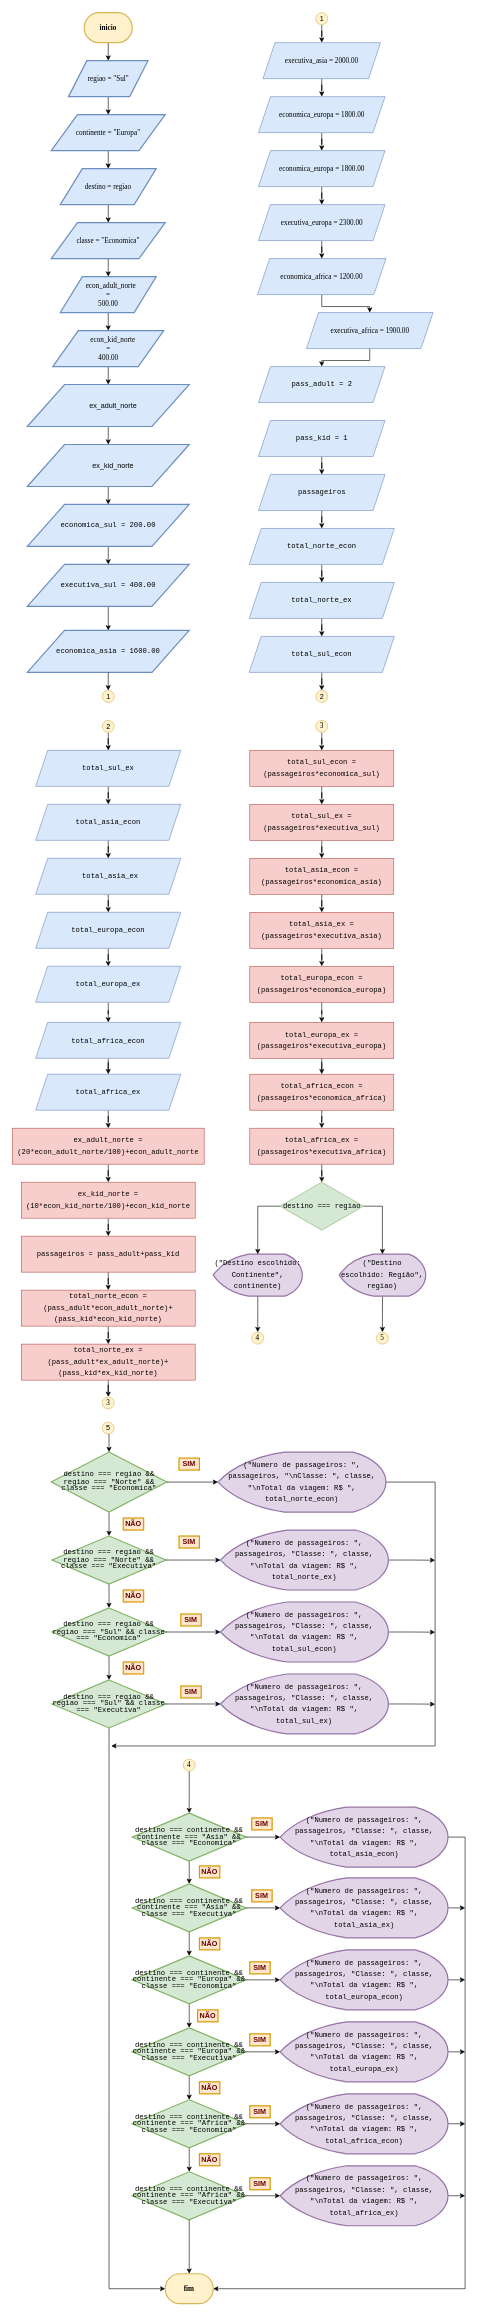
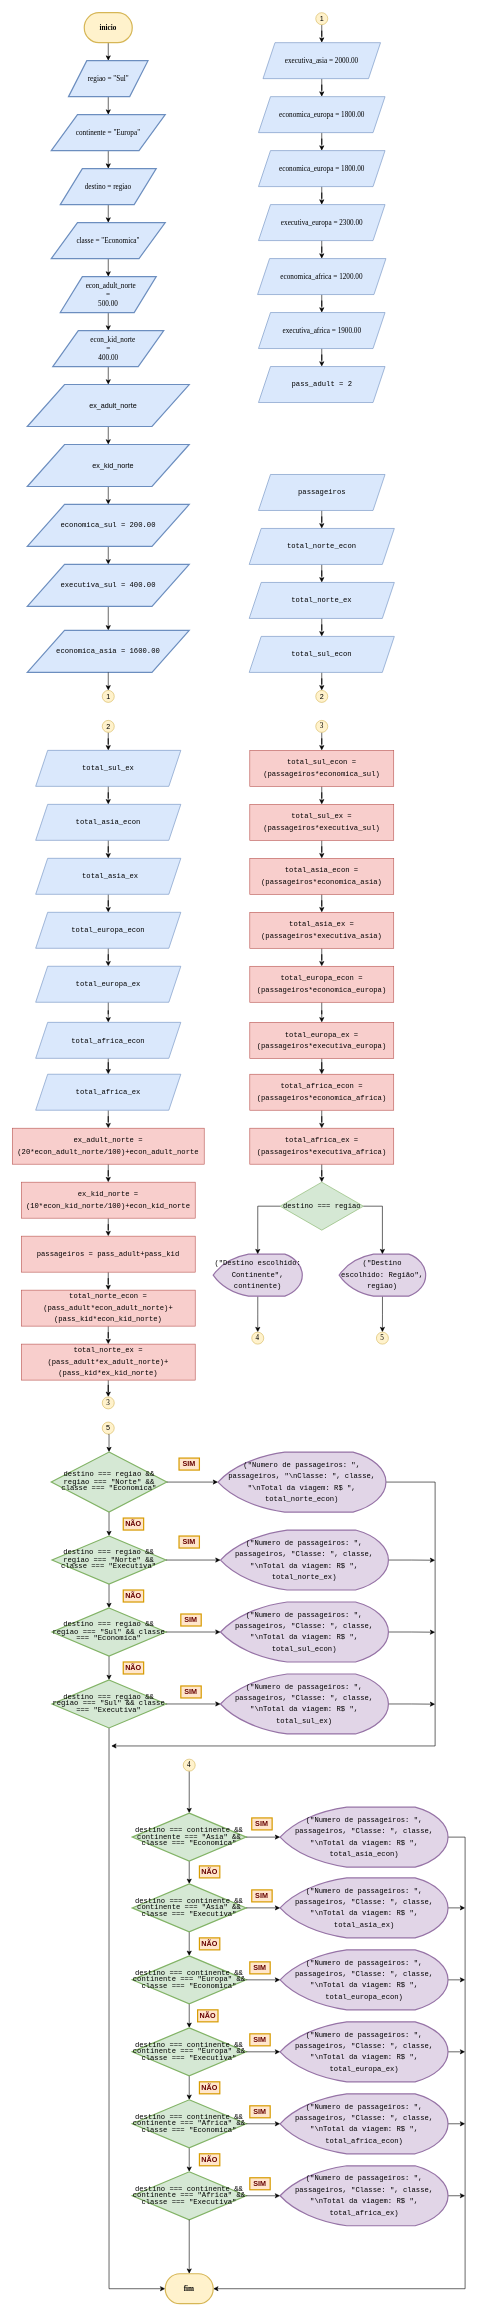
(370, 330) -> (322, 330)
(322, 438) -> none
(322, 465) -> none
